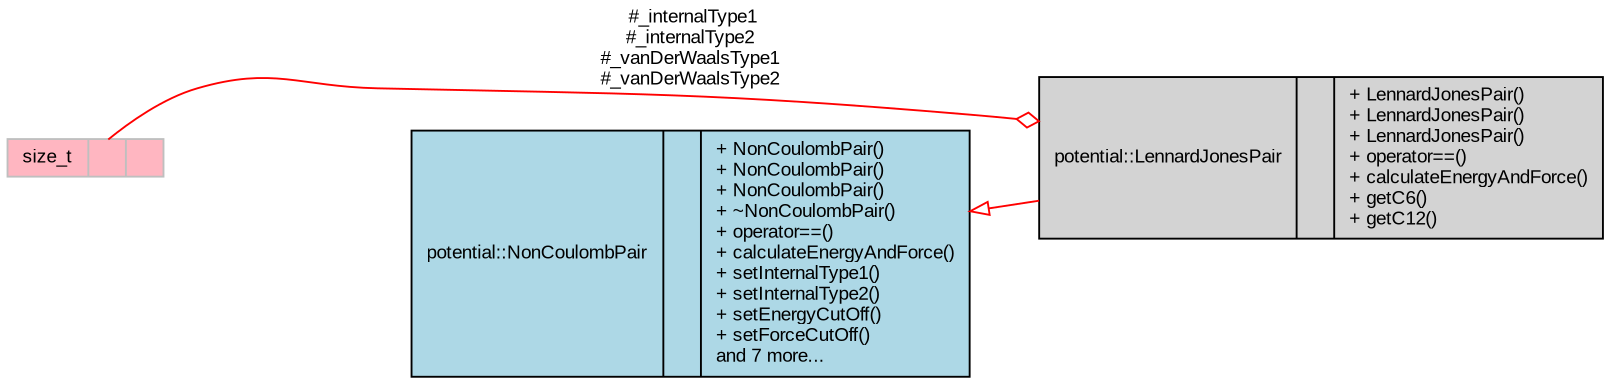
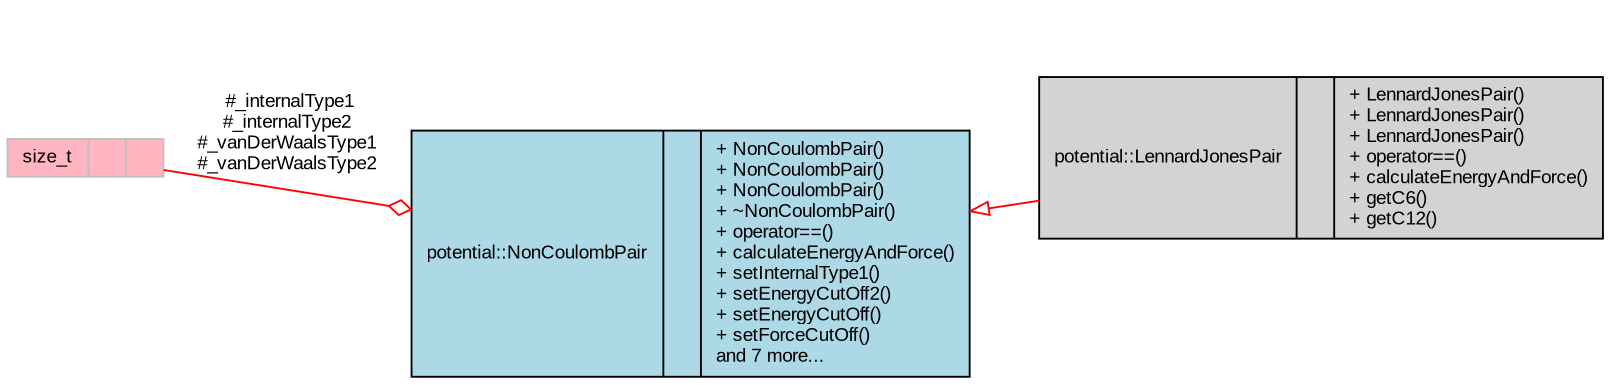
(555, 92) -> (276, 188)
(799, 294) -> (804, 294)
